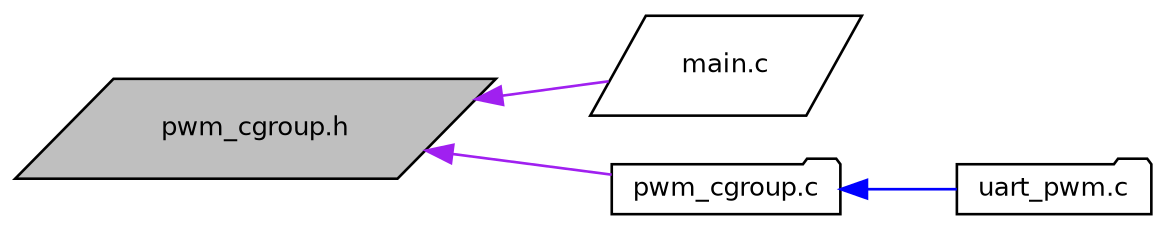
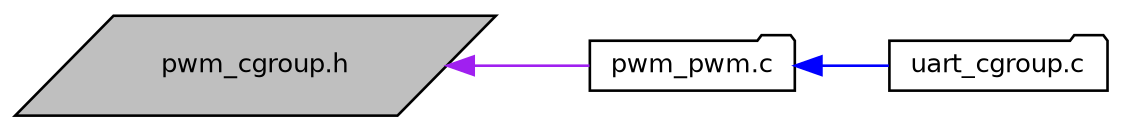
(726, 66) -> none
(726, 189) -> (692, 66)
(1054, 189) -> (998, 66)
